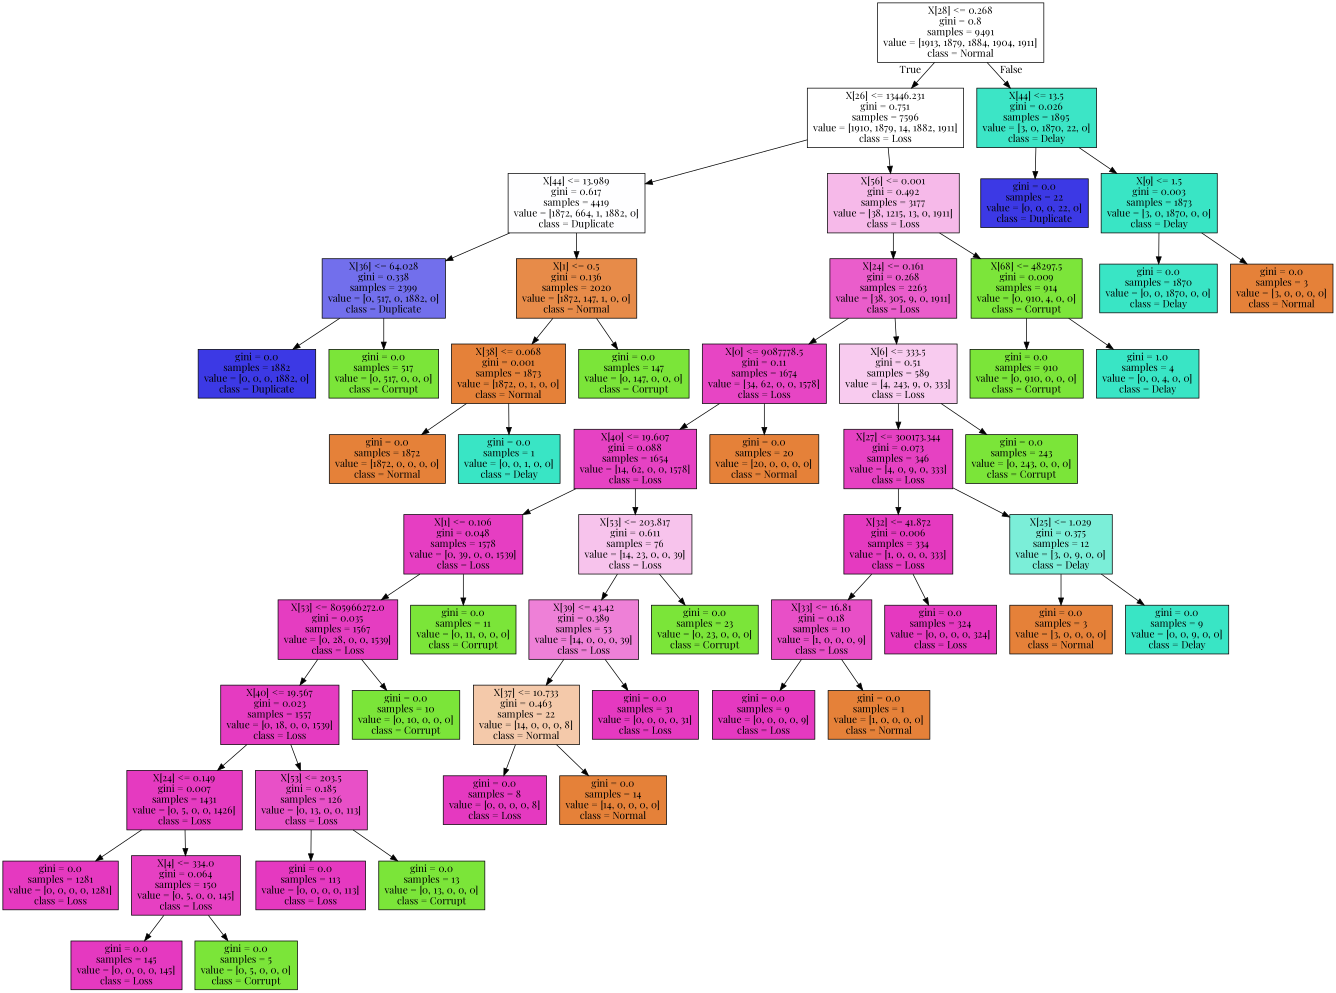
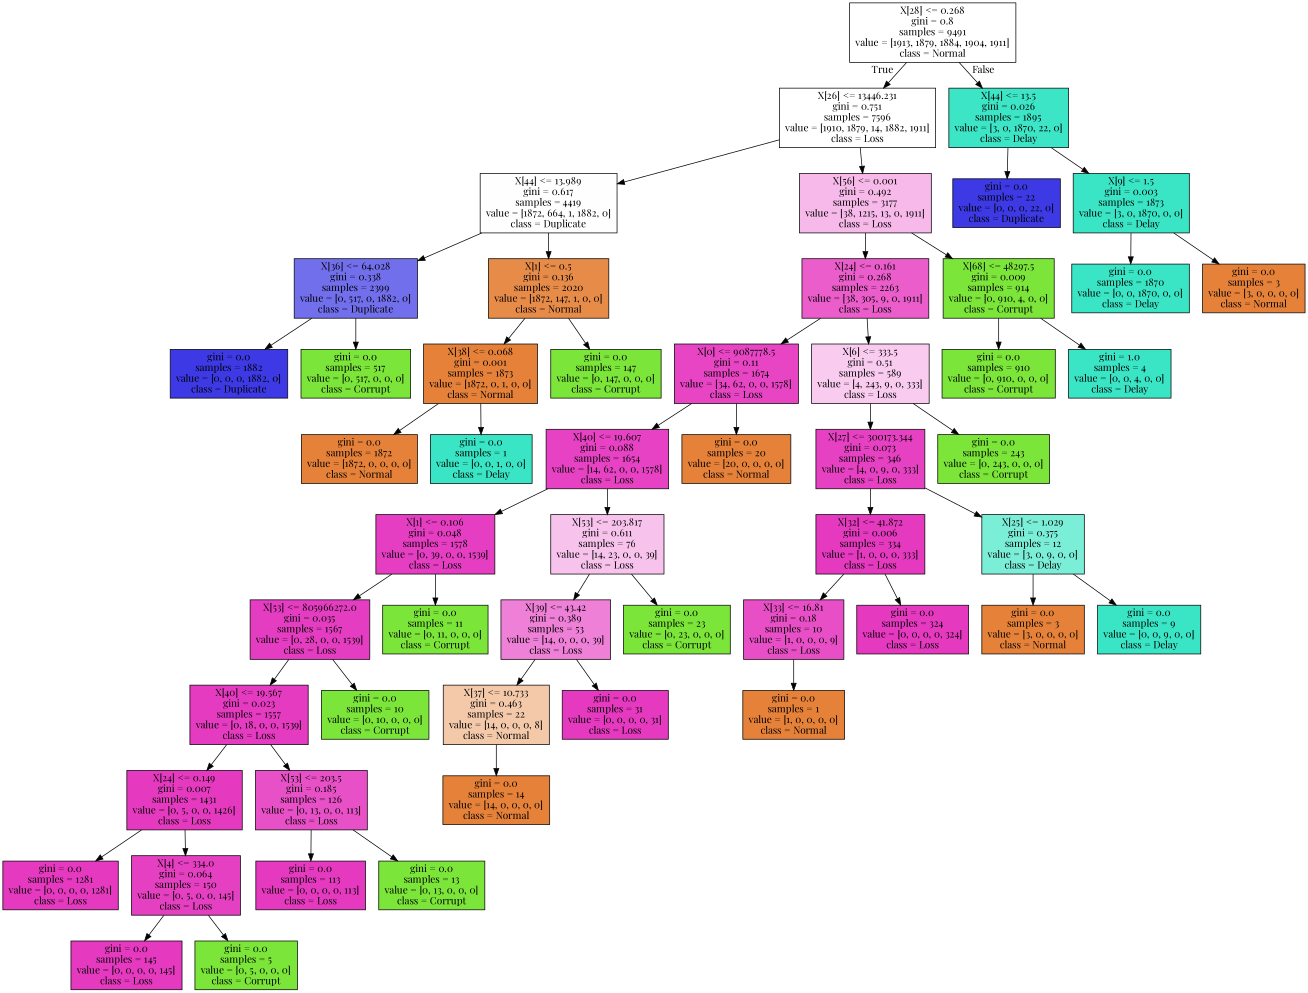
(764, 715) -> none
(495, 800) -> none
